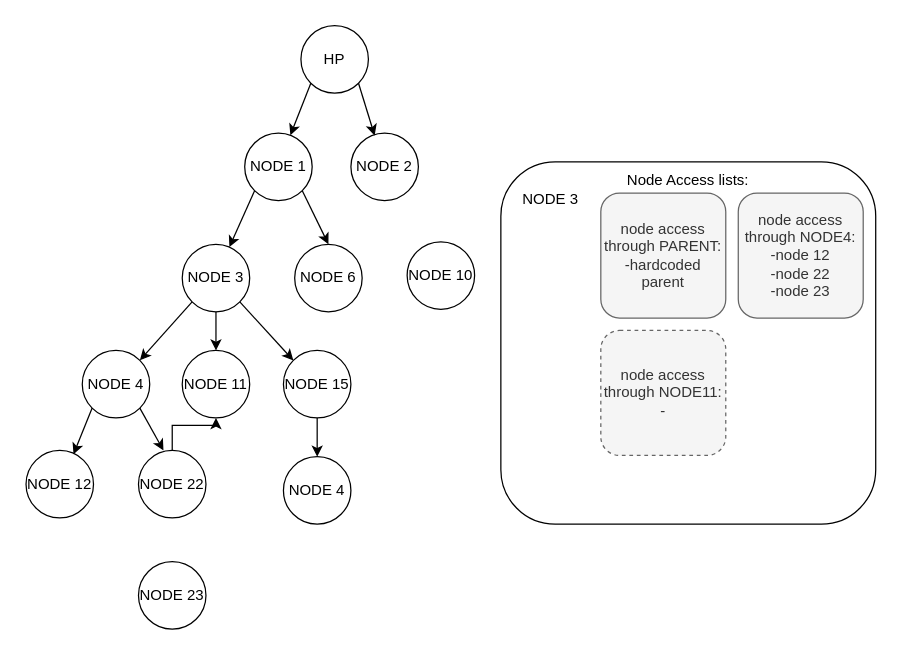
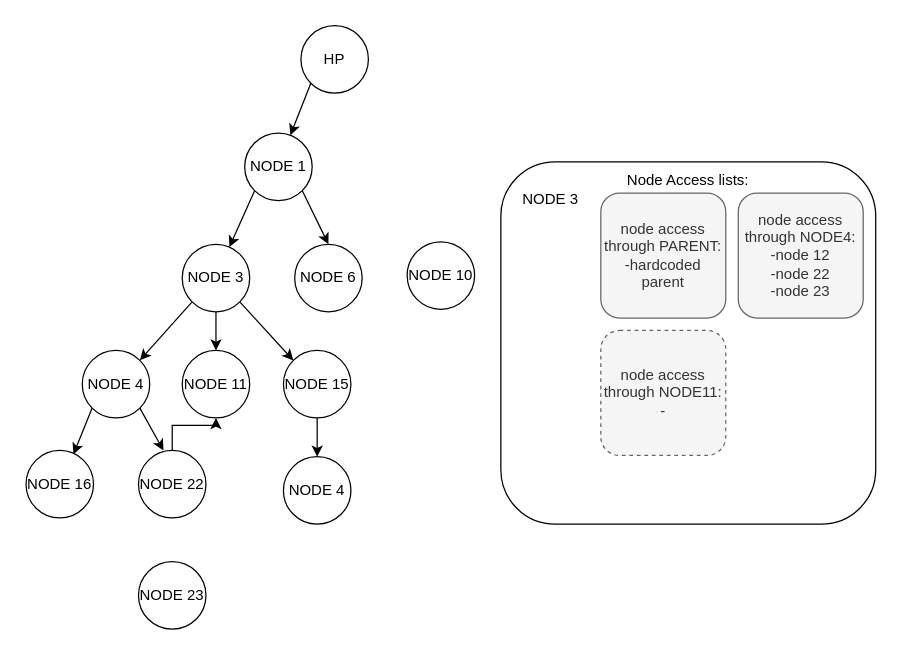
(365, 106) -> none
(384, 167) -> none
(59, 484) -> (59, 484)
